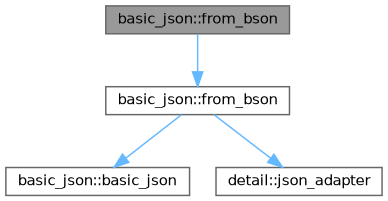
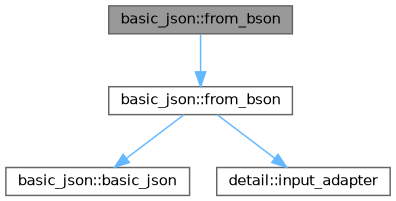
(299, 181) -> (303, 181)
